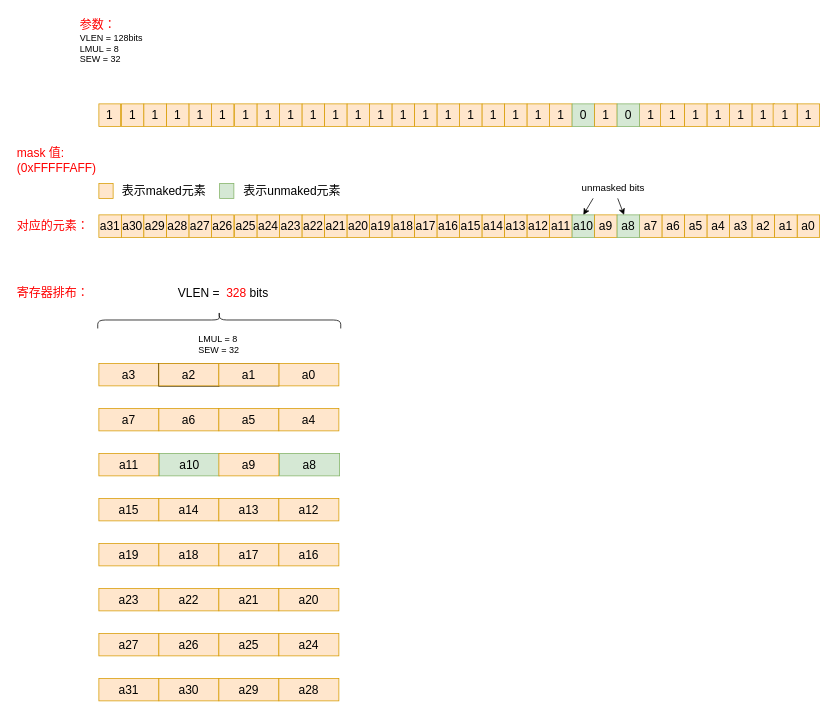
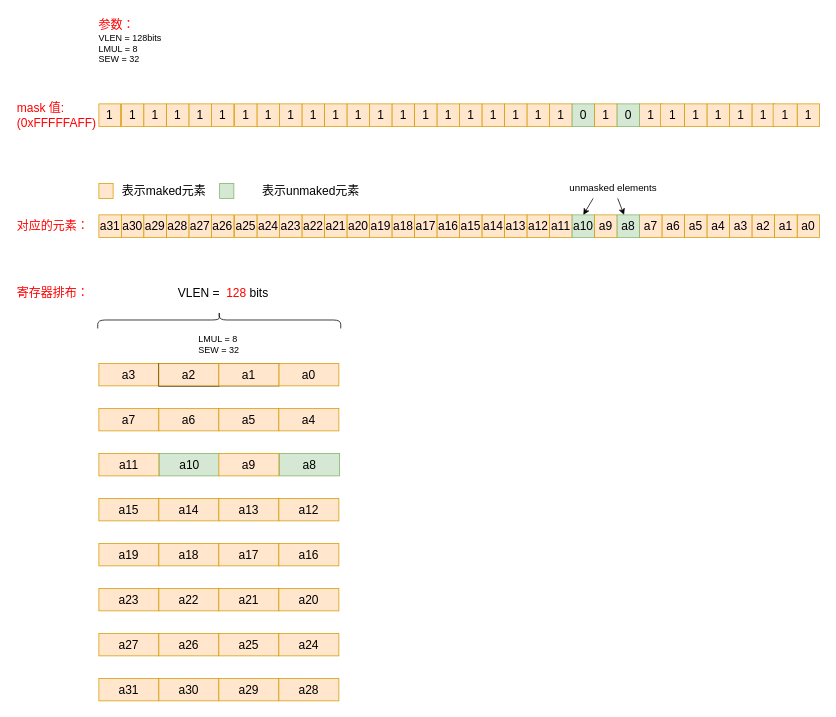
(116, 42) -> (135, 42)
(57, 160) -> (57, 115)
(613, 187) -> (613, 187)
(297, 191) -> (316, 191)
(223, 293) -> (223, 293)
